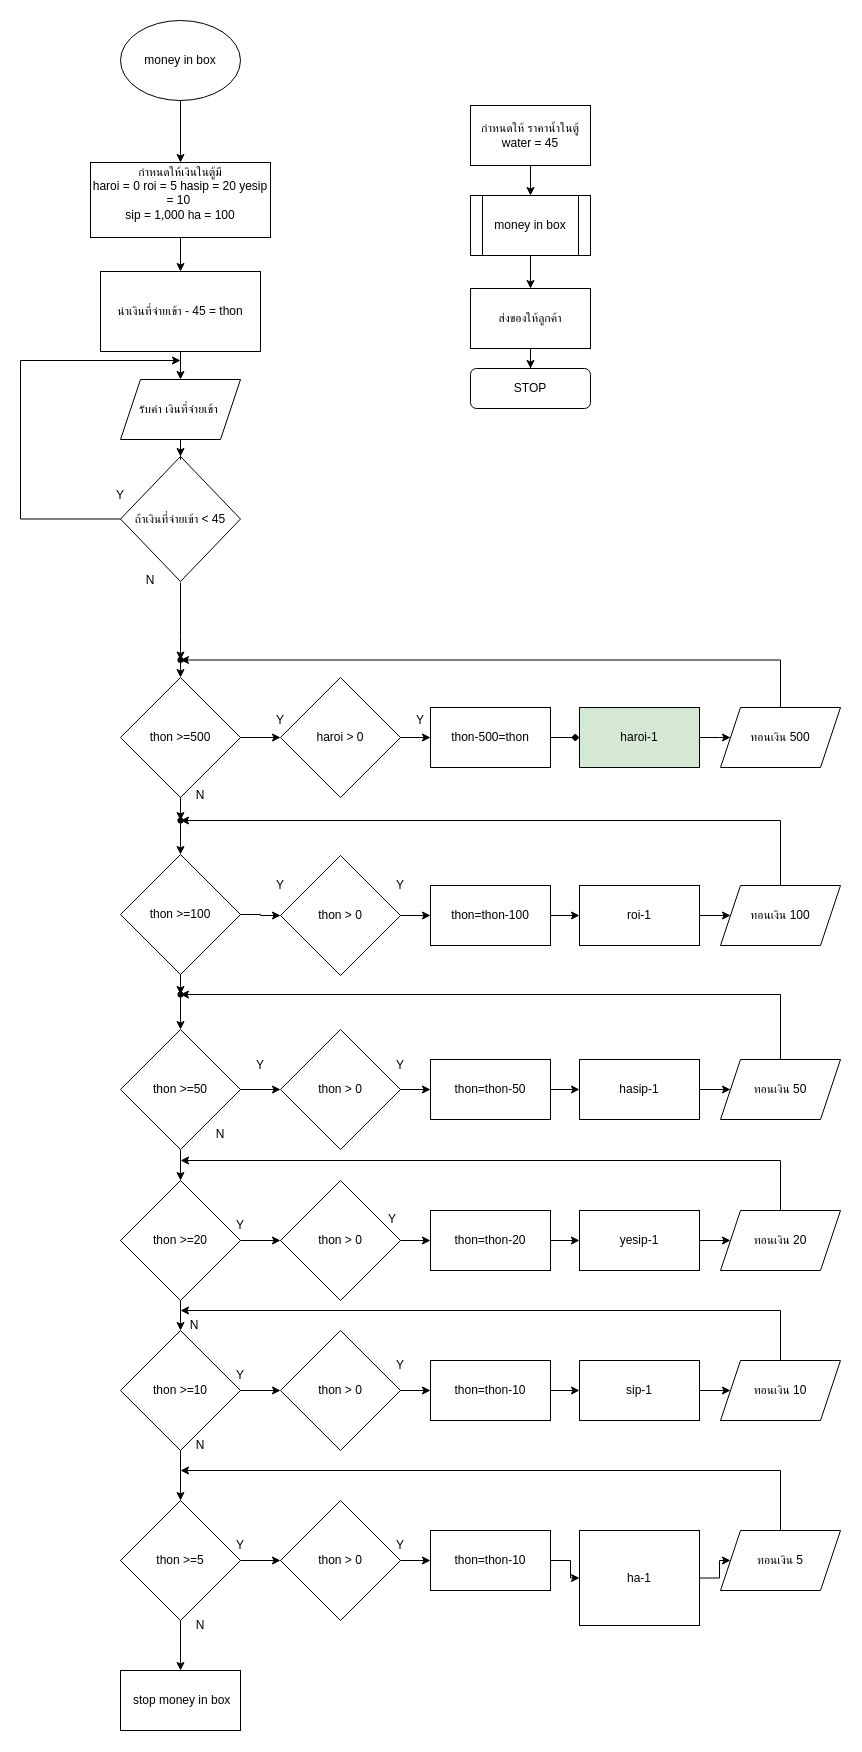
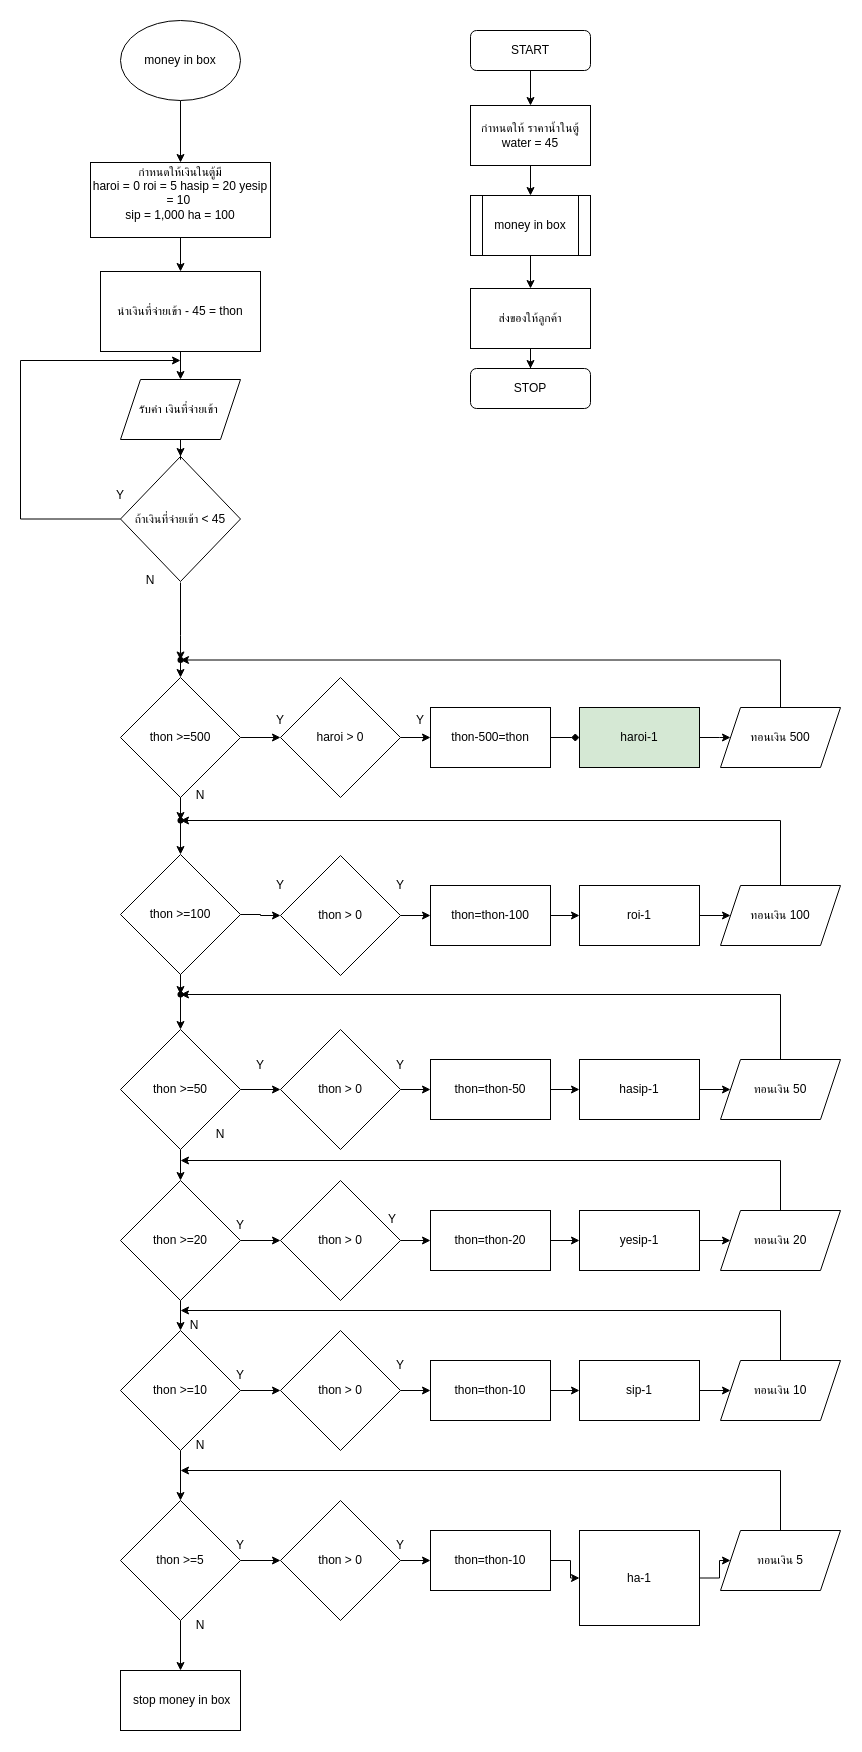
none -> (531, 51)
none -> (531, 90)
